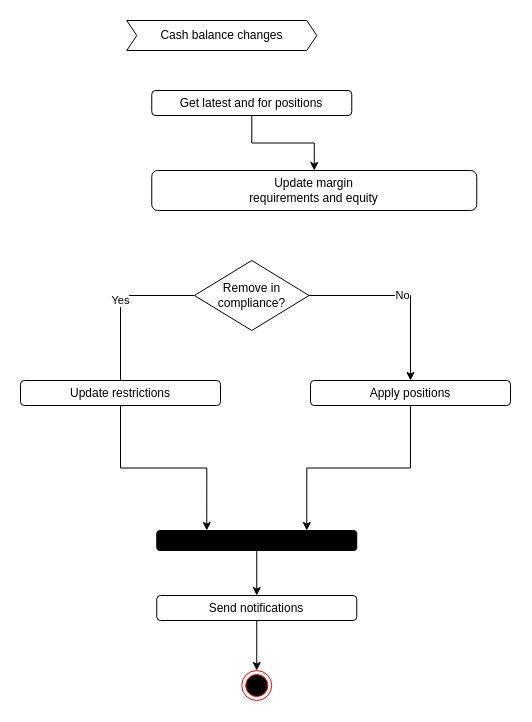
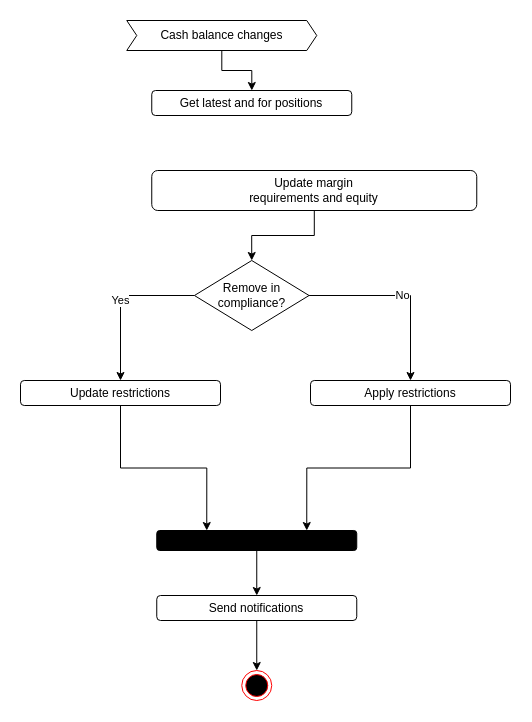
none -> (233, 71)
(280, 143) -> none
none -> (287, 236)
(121, 375) -> (121, 372)
(411, 394) -> (411, 394)
